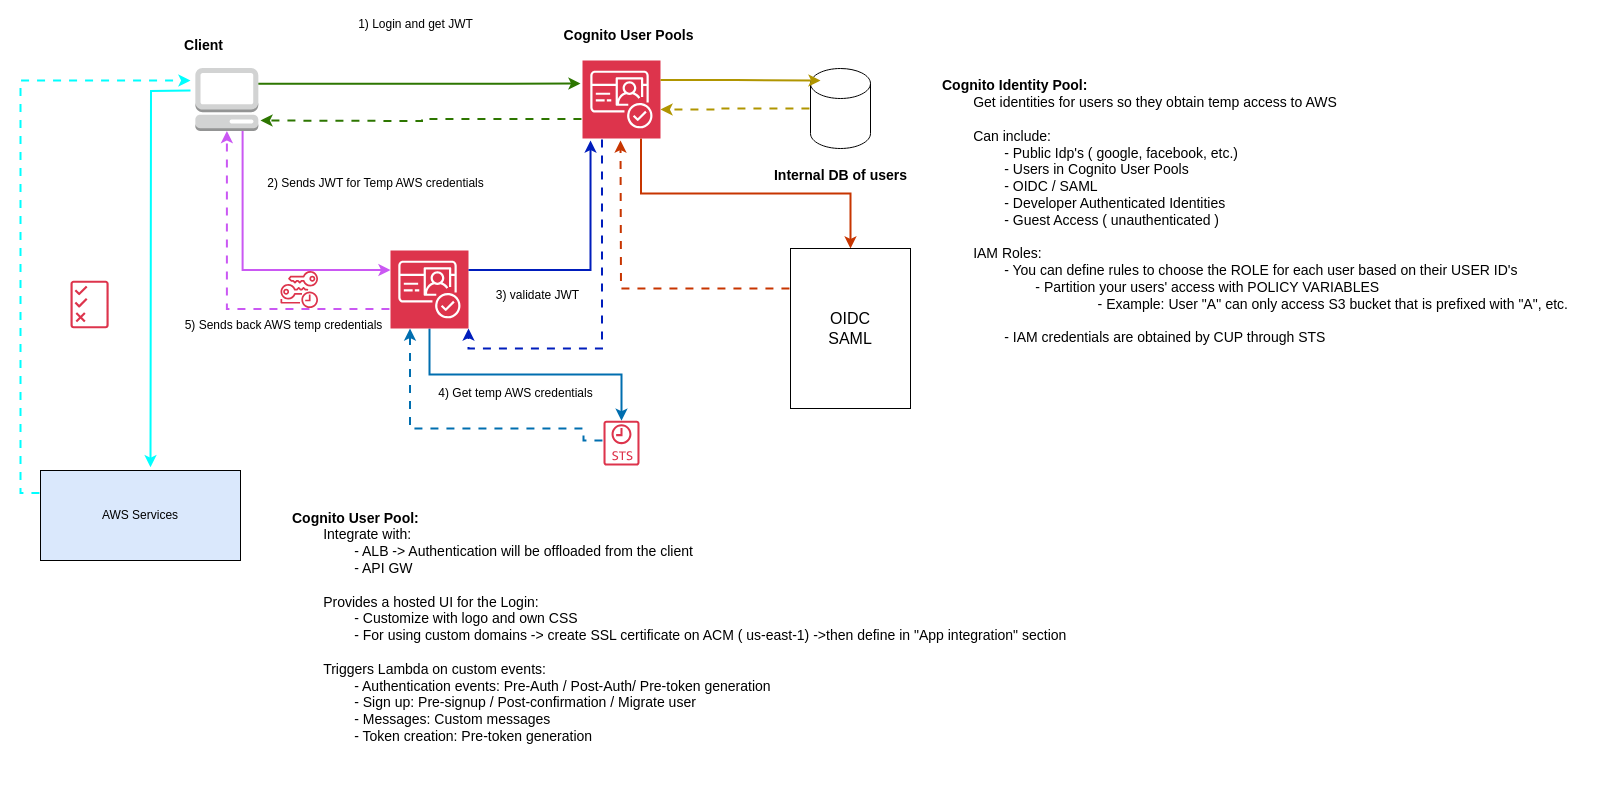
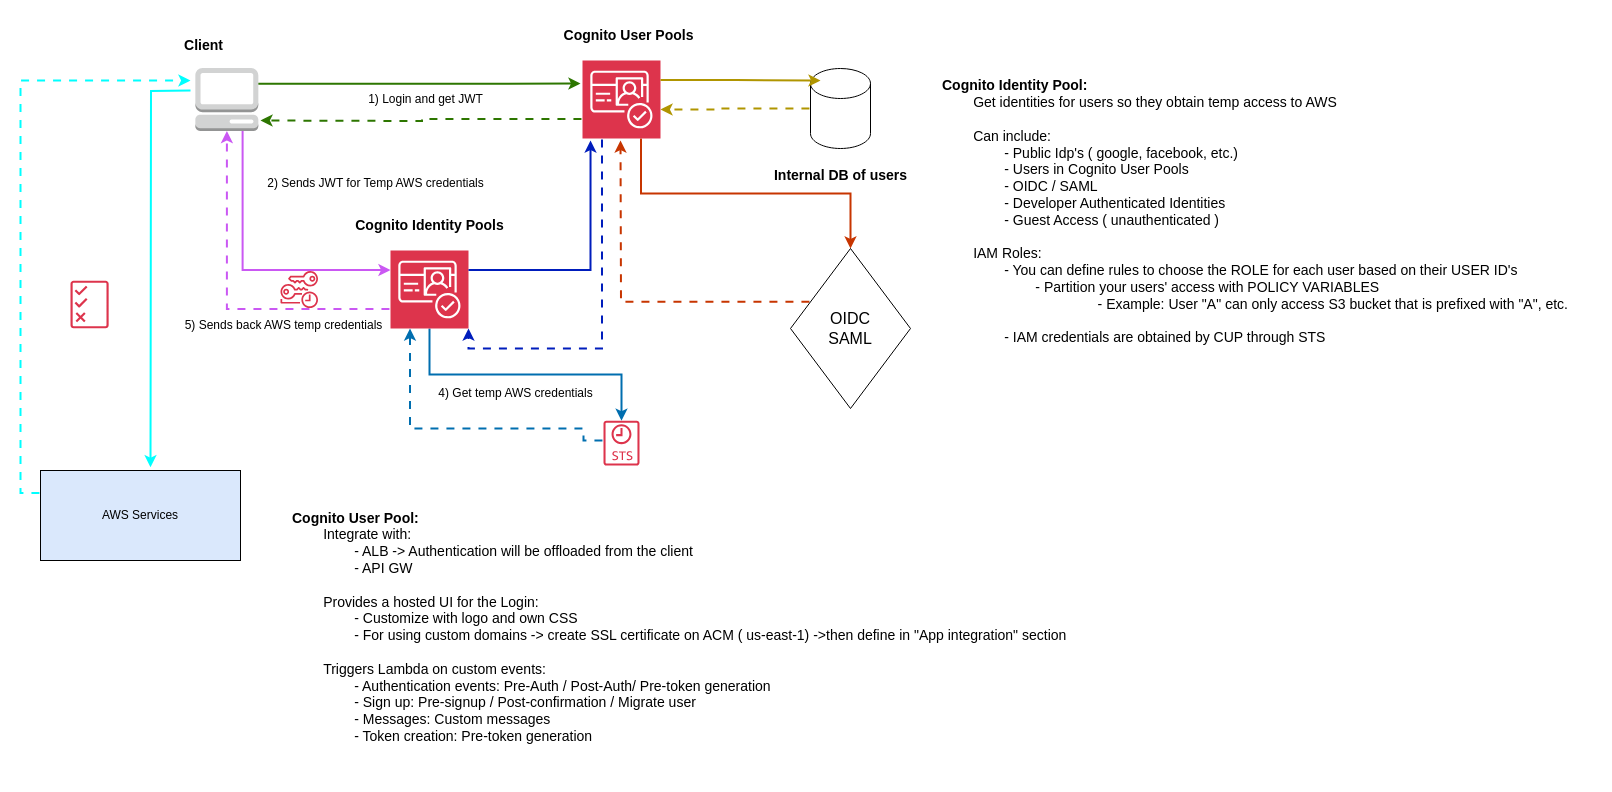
(416, 25) -> (426, 100)
none -> (430, 226)
(538, 296) -> none
(851, 329) -> (851, 329)
